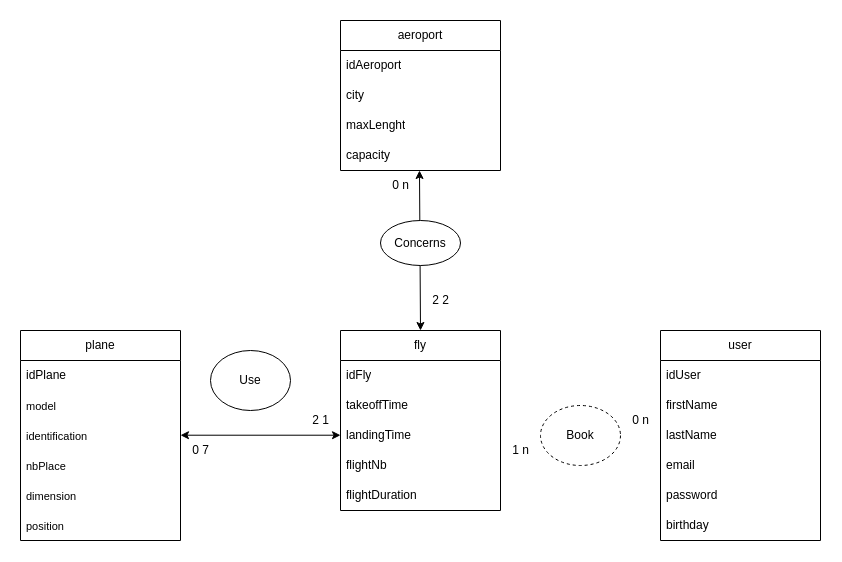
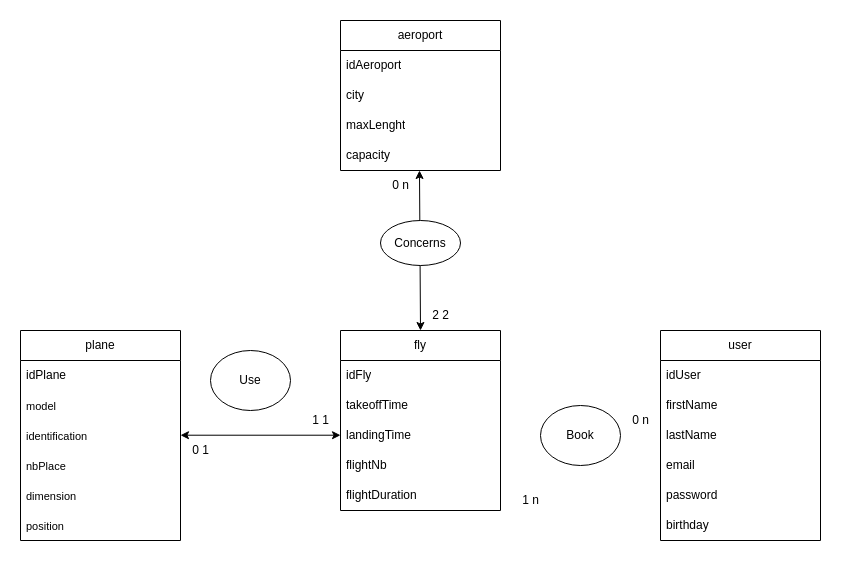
(441, 301) -> (441, 316)
(321, 421) -> (321, 421)
(581, 436) -> (581, 436)
(201, 451) -> (201, 451)
(521, 451) -> (531, 501)
